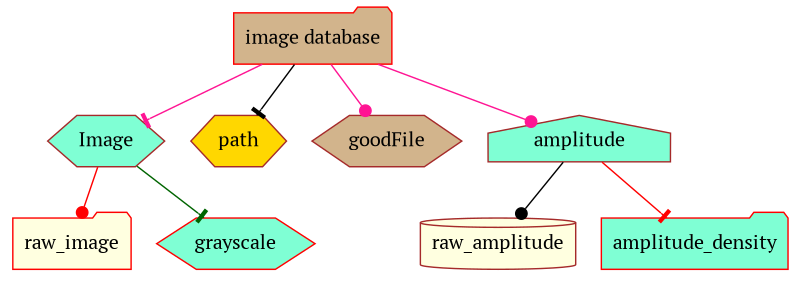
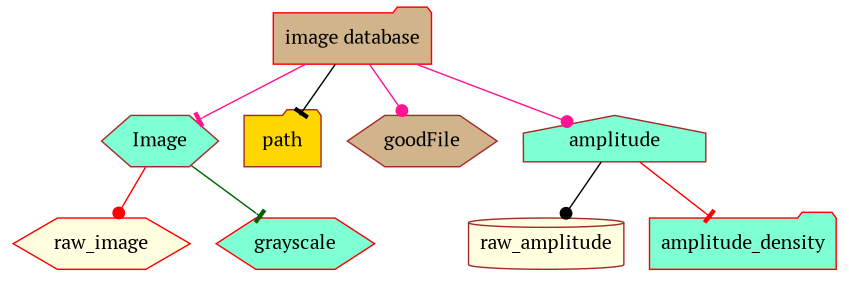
(239, 141) -> (283, 141)
(72, 244) -> (102, 244)
